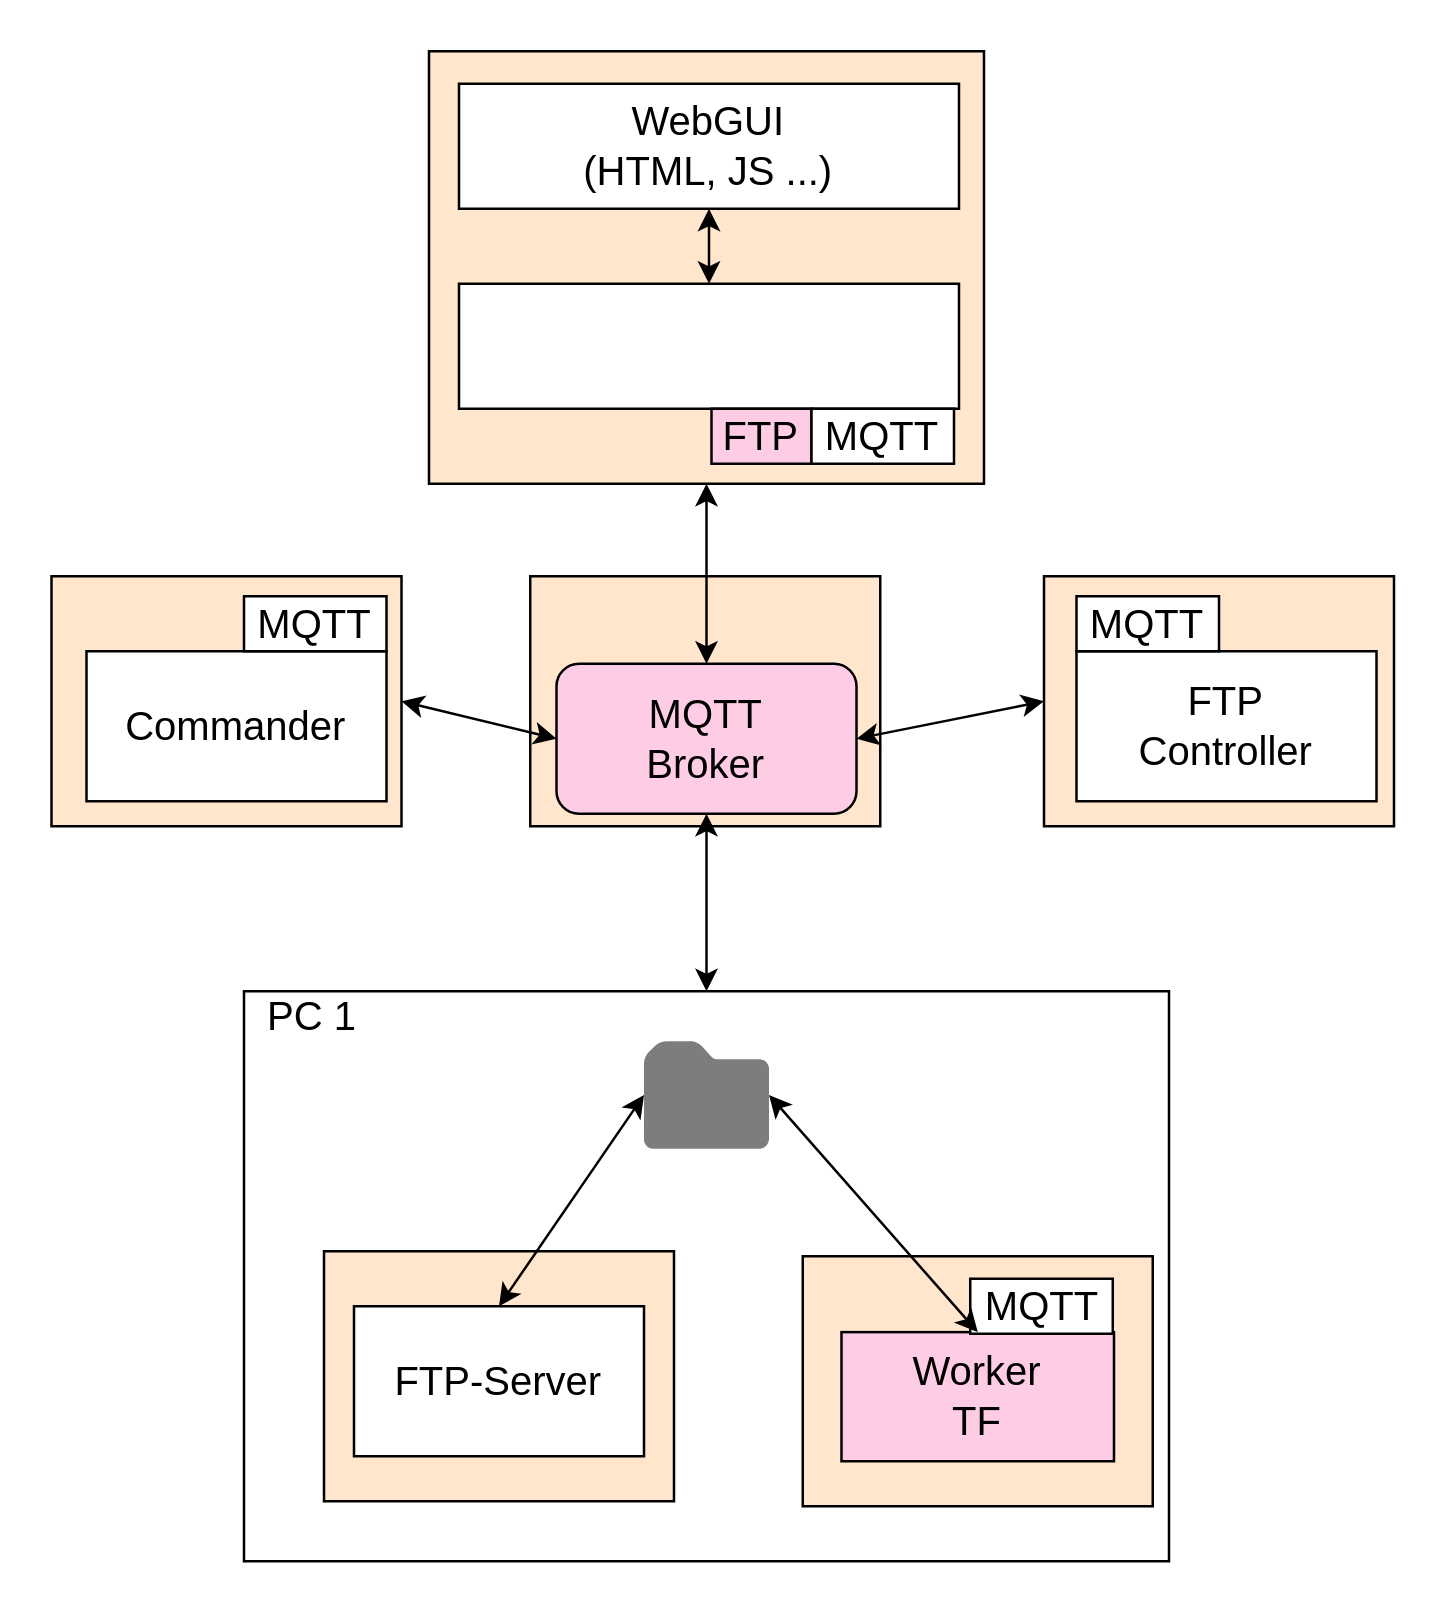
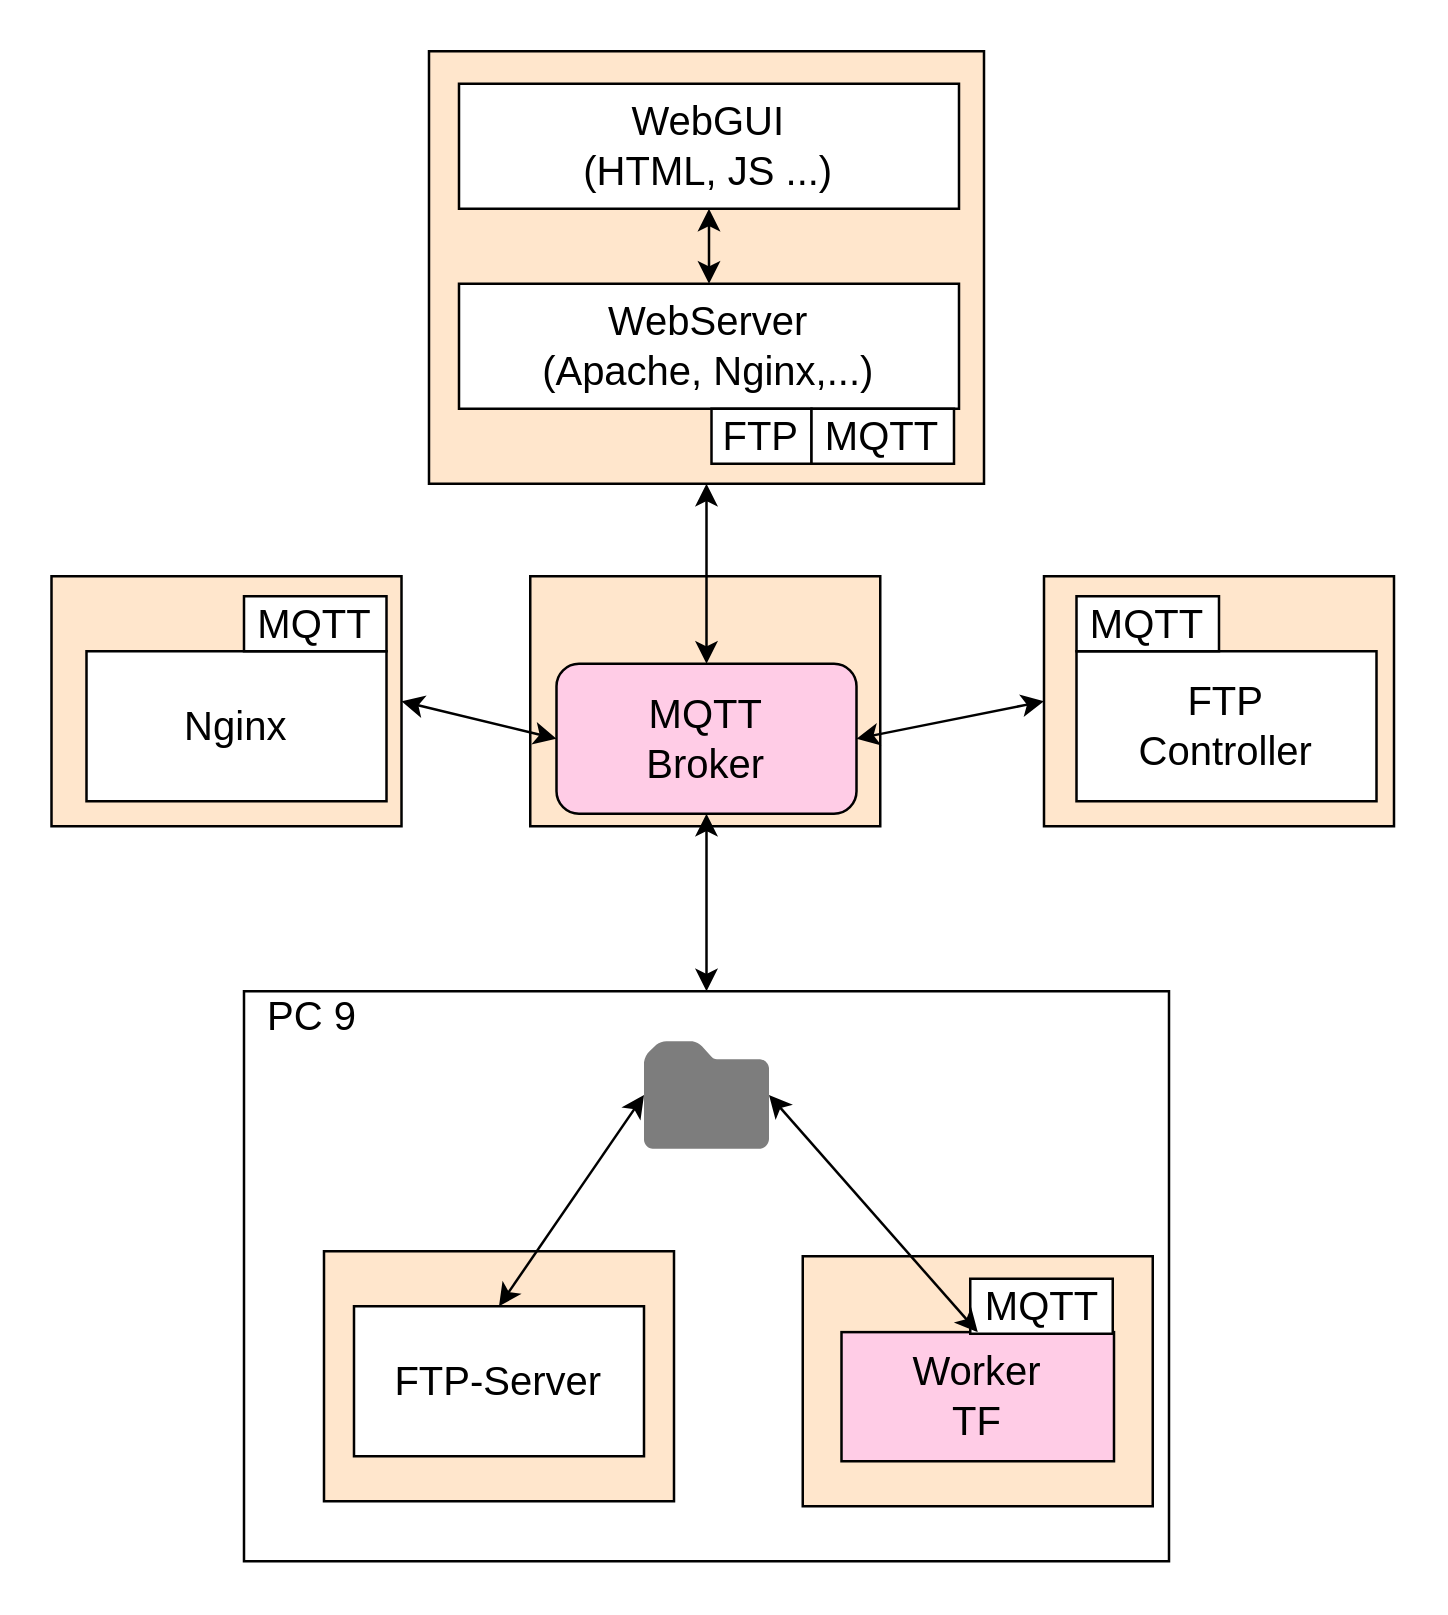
none -> (709, 346)
(761, 436) -> (761, 436)
(236, 726) -> (236, 726)
(313, 1016) -> (313, 1016)
